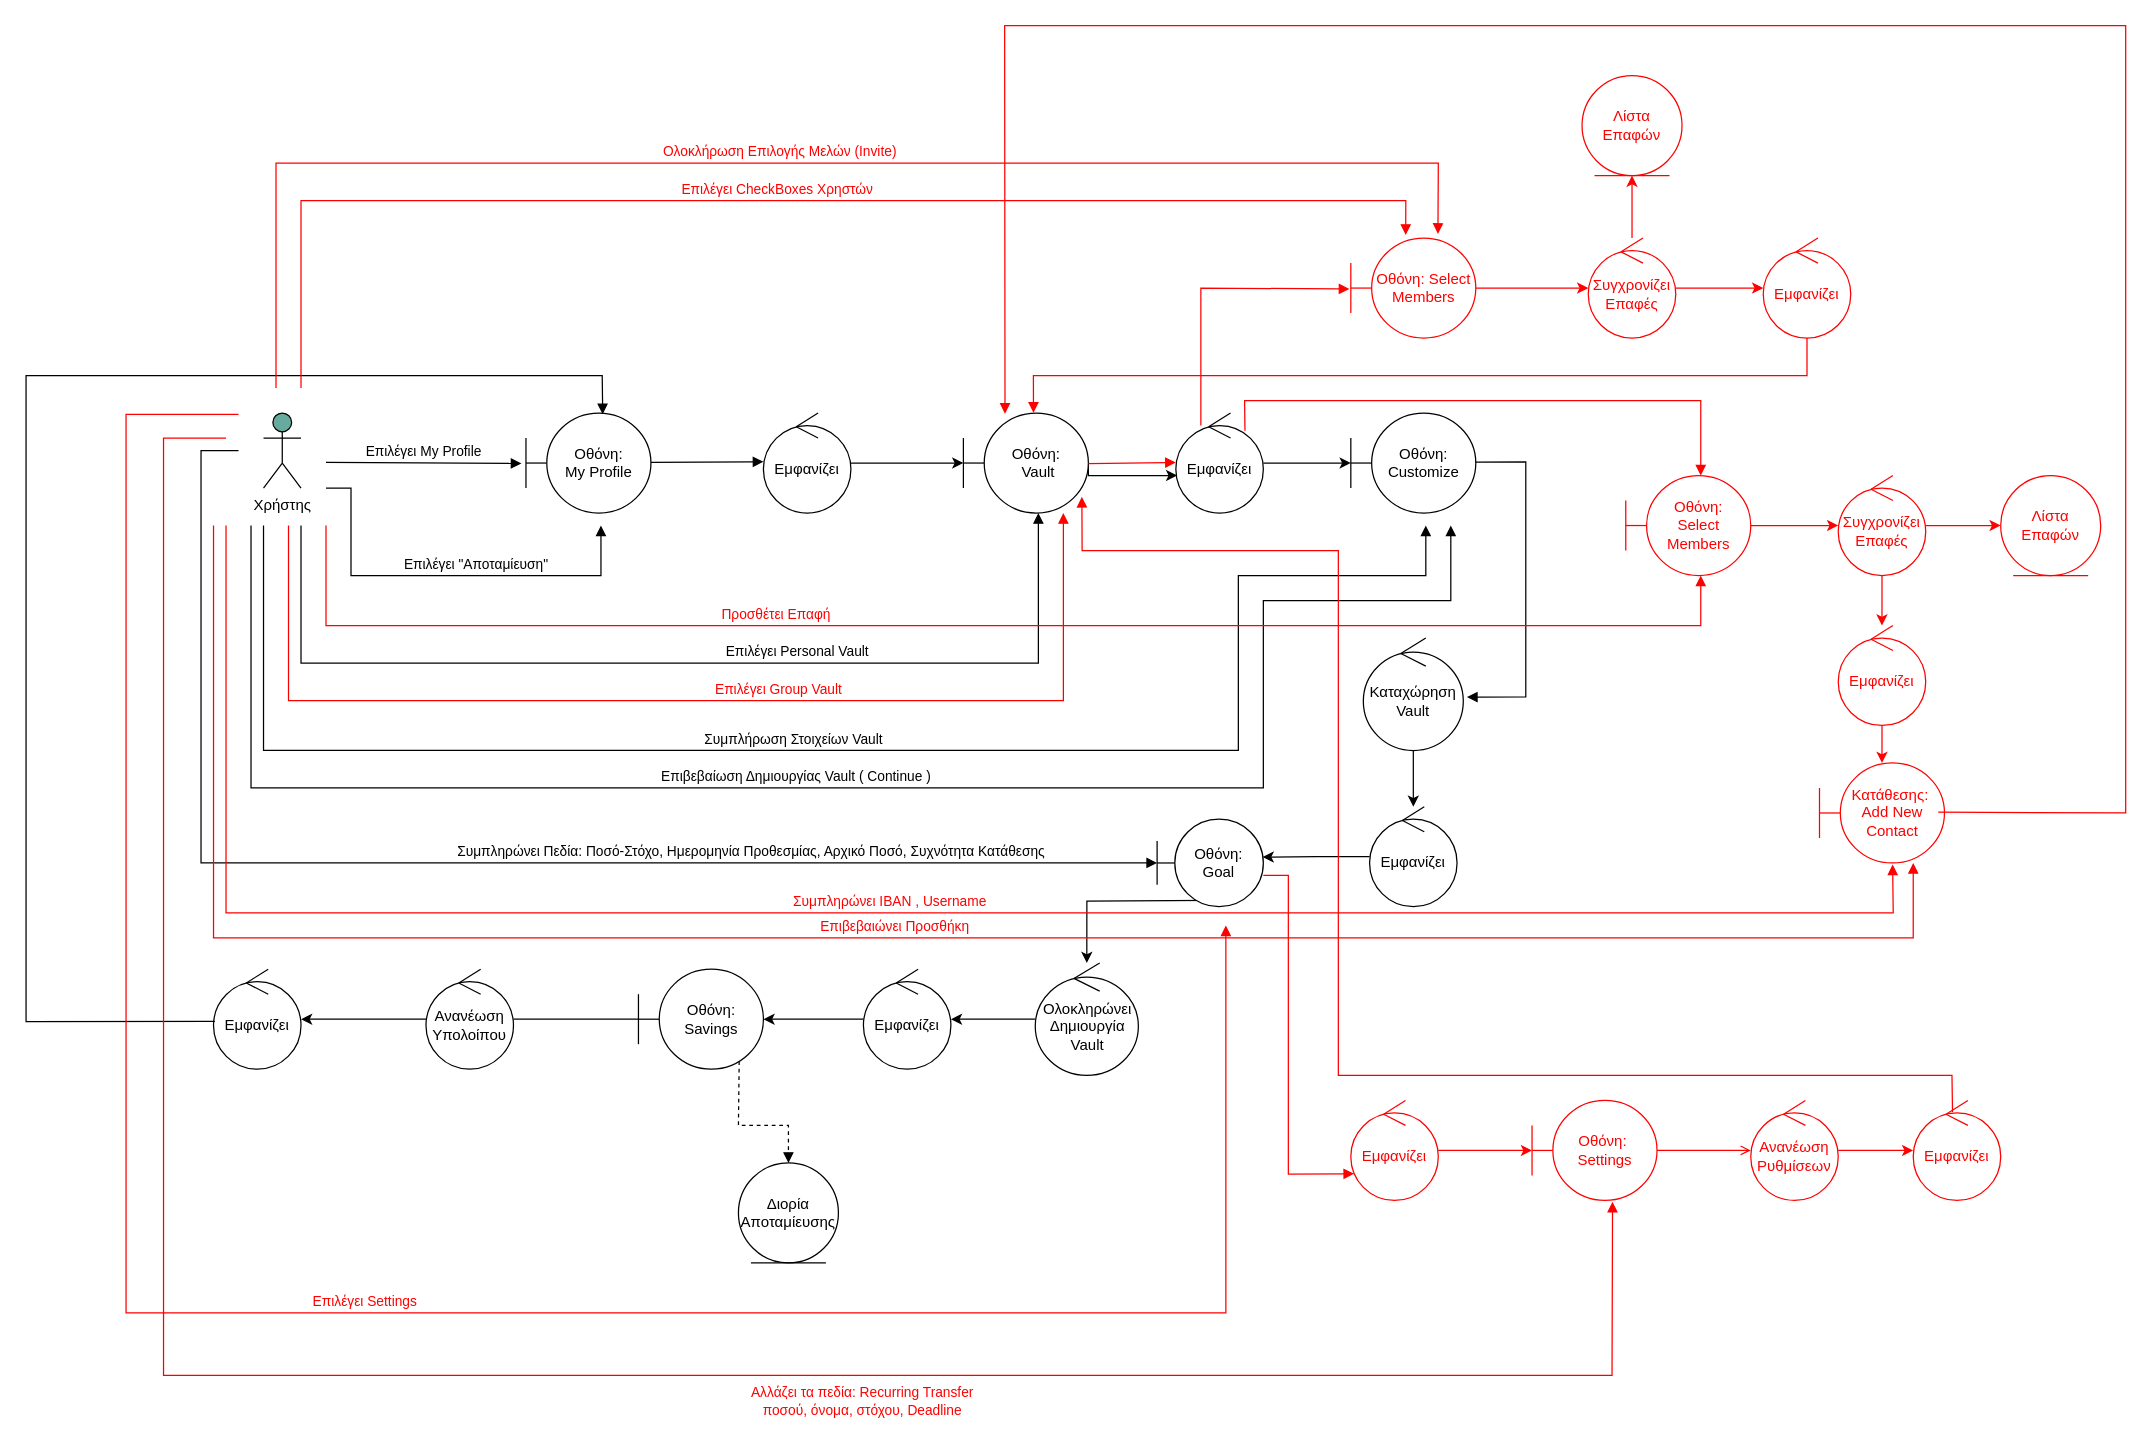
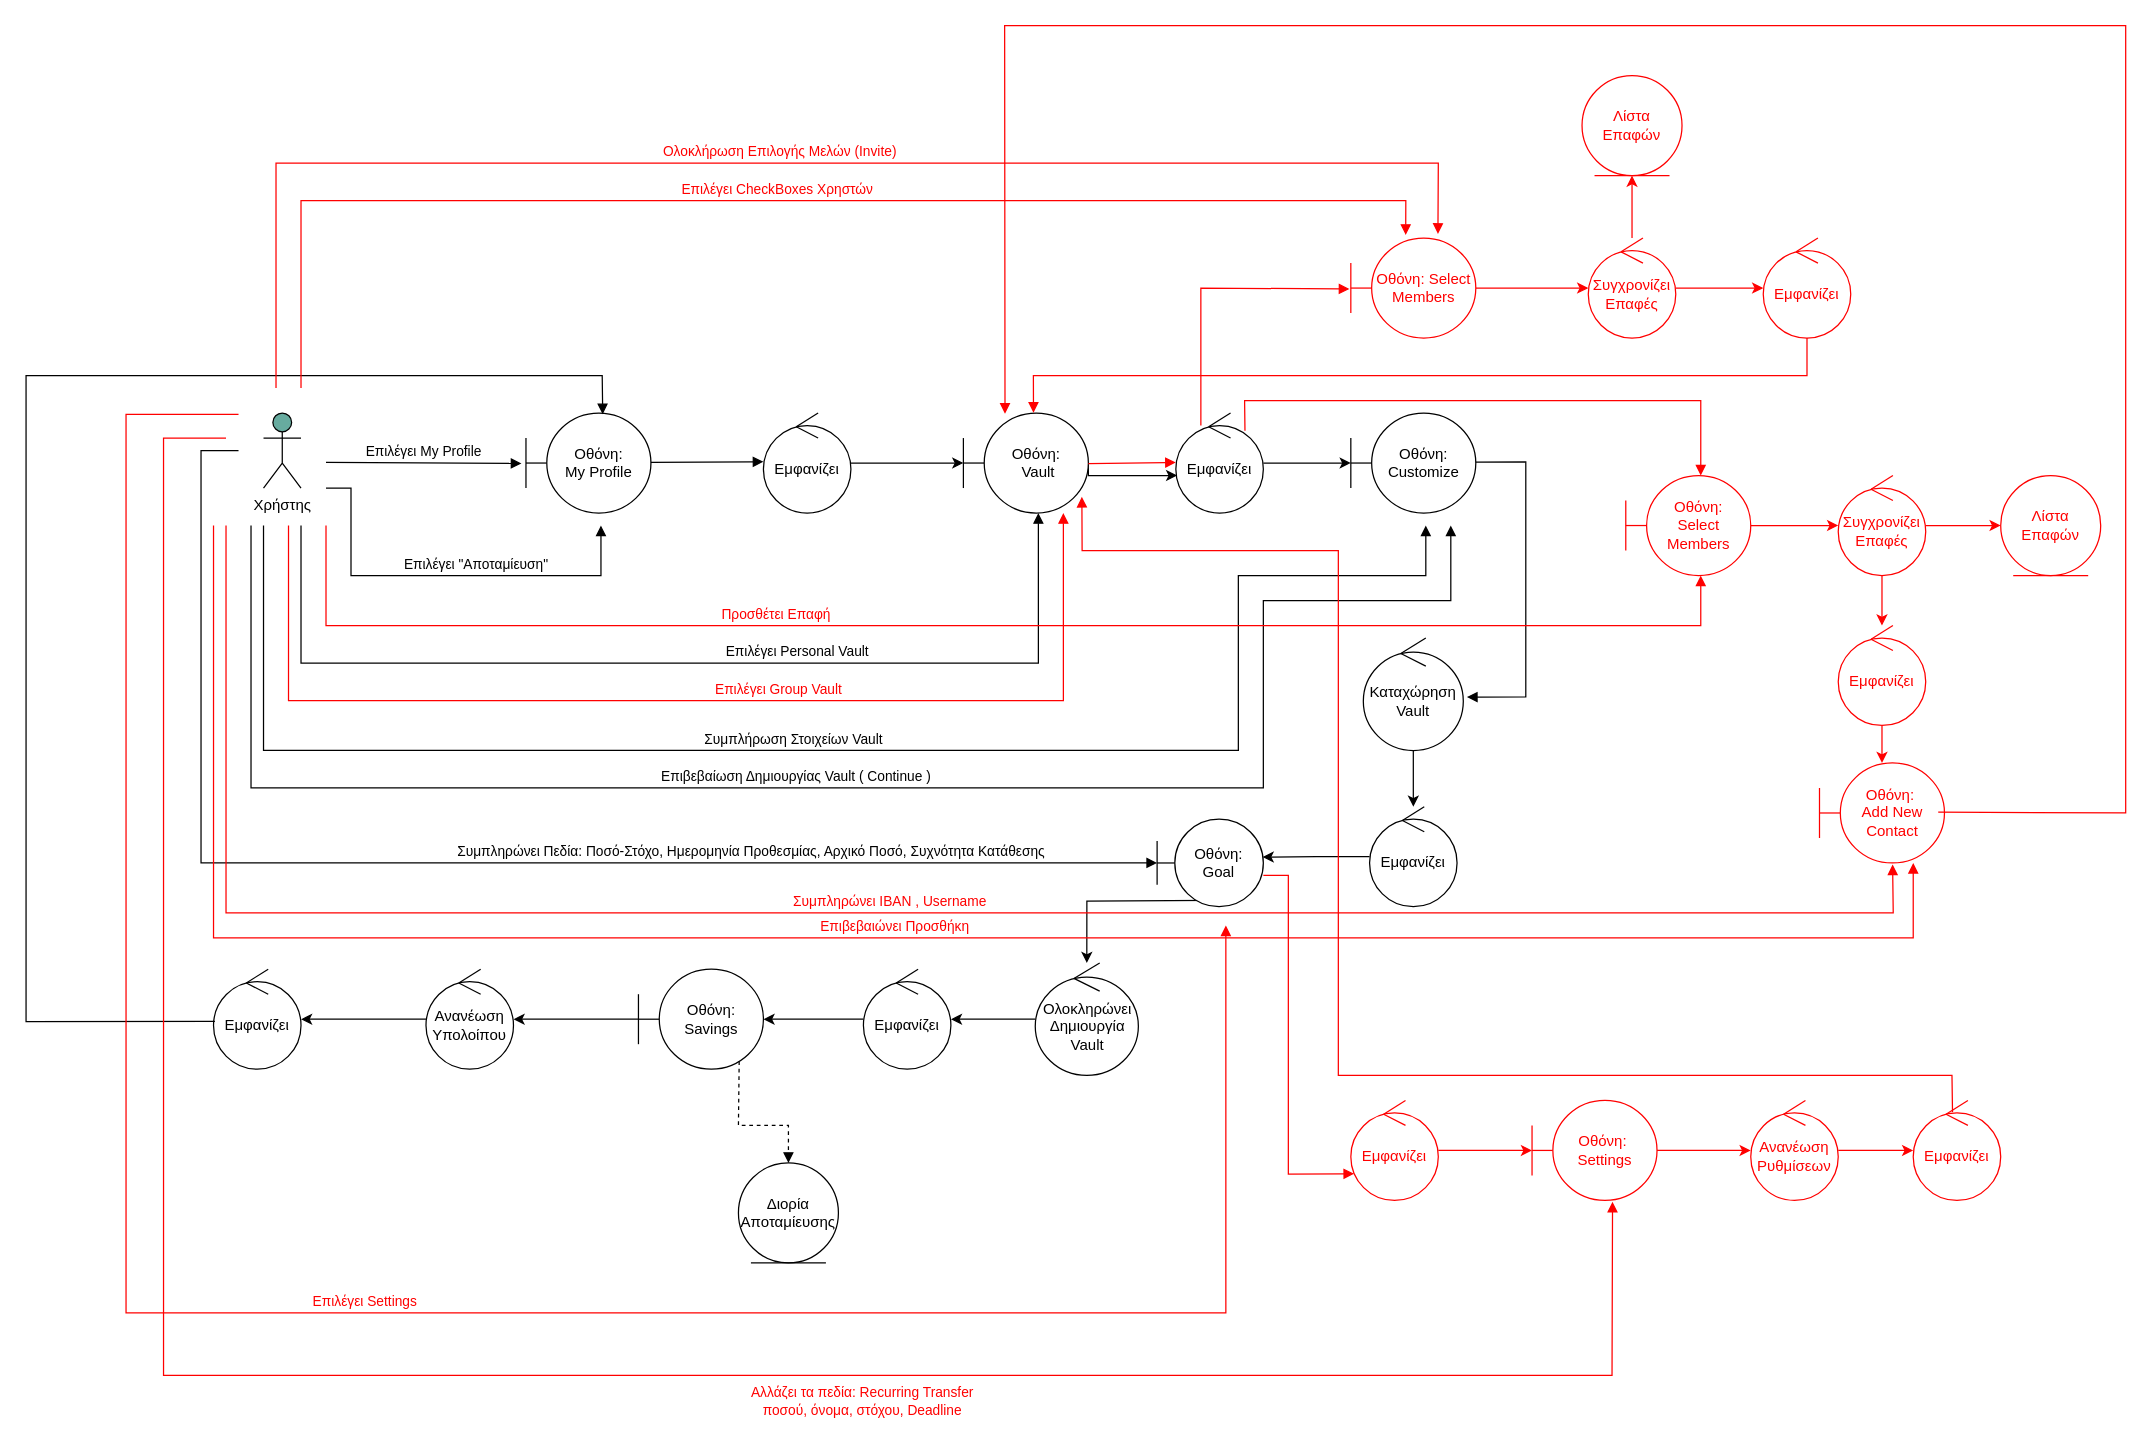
(1893, 813) -> (1893, 813)
(519, 1019) -> (523, 1019)
(1743, 1151) -> (1741, 1151)
